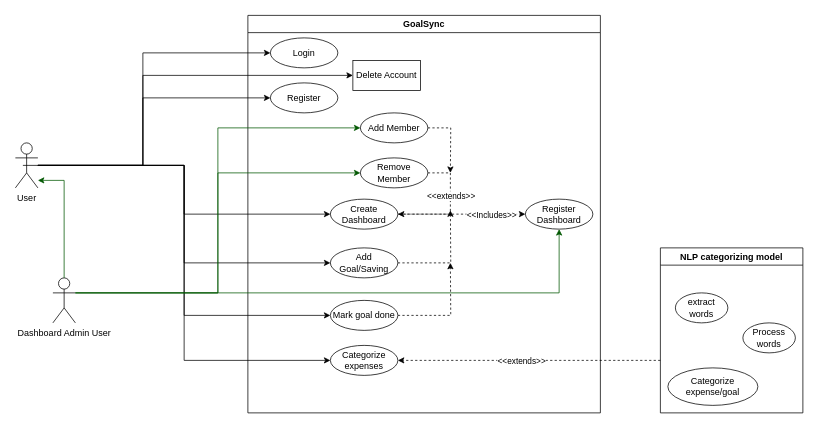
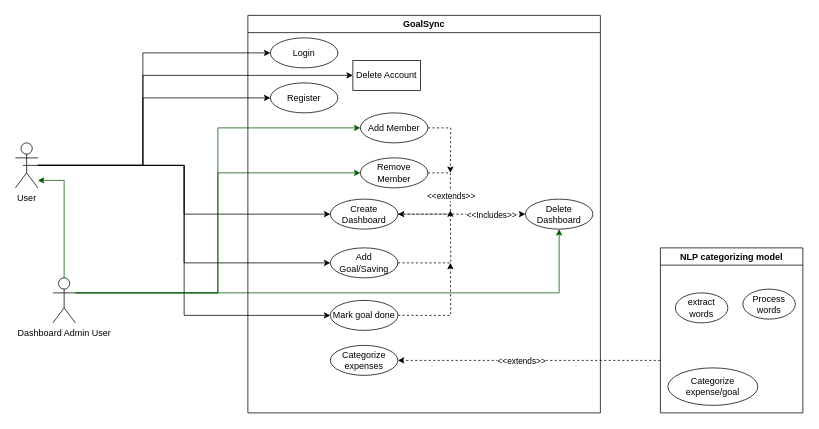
(559, 214) -> (559, 214)
(769, 338) -> (769, 304)
(253, 360) -> none
